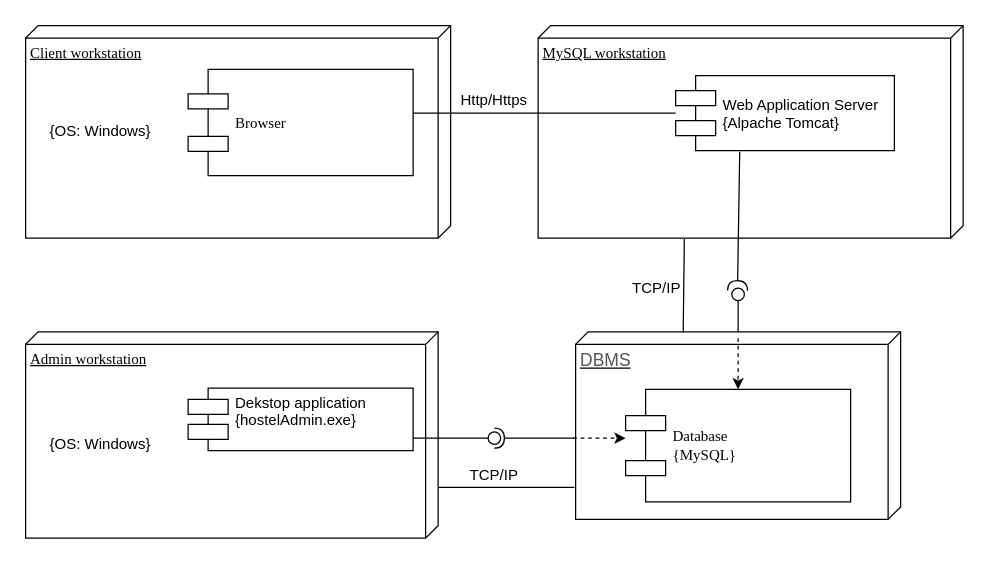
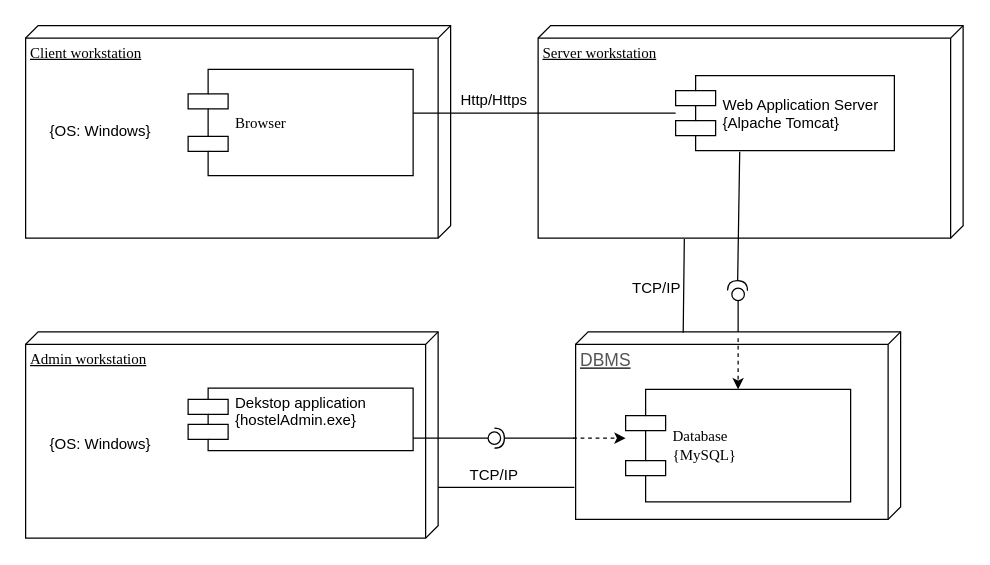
(611, 53) -> (615, 53)
